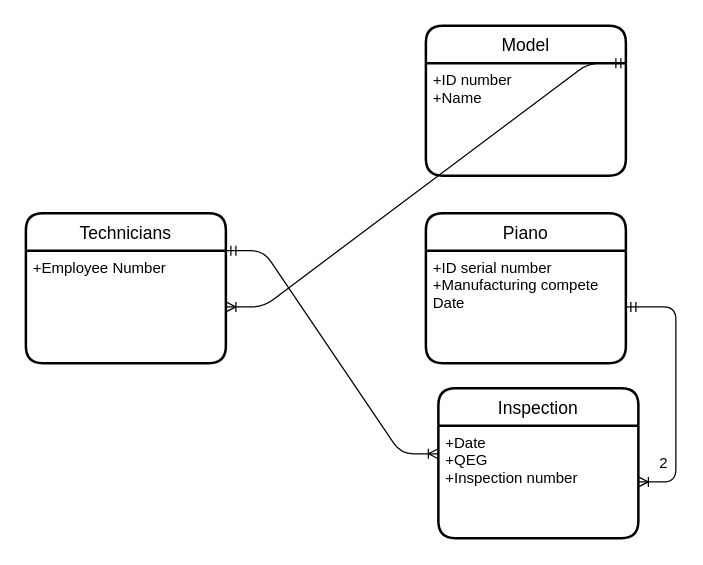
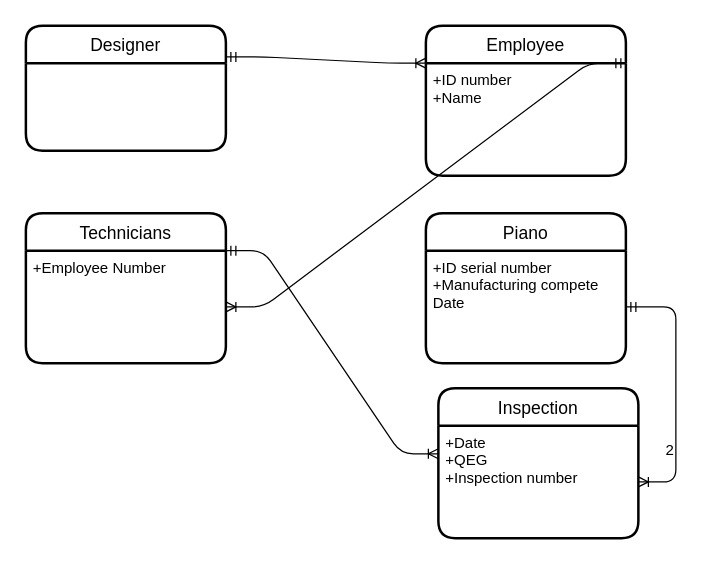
(525, 45) -> (525, 45)
none -> (324, 60)
none -> (126, 88)
(663, 463) -> (669, 451)
